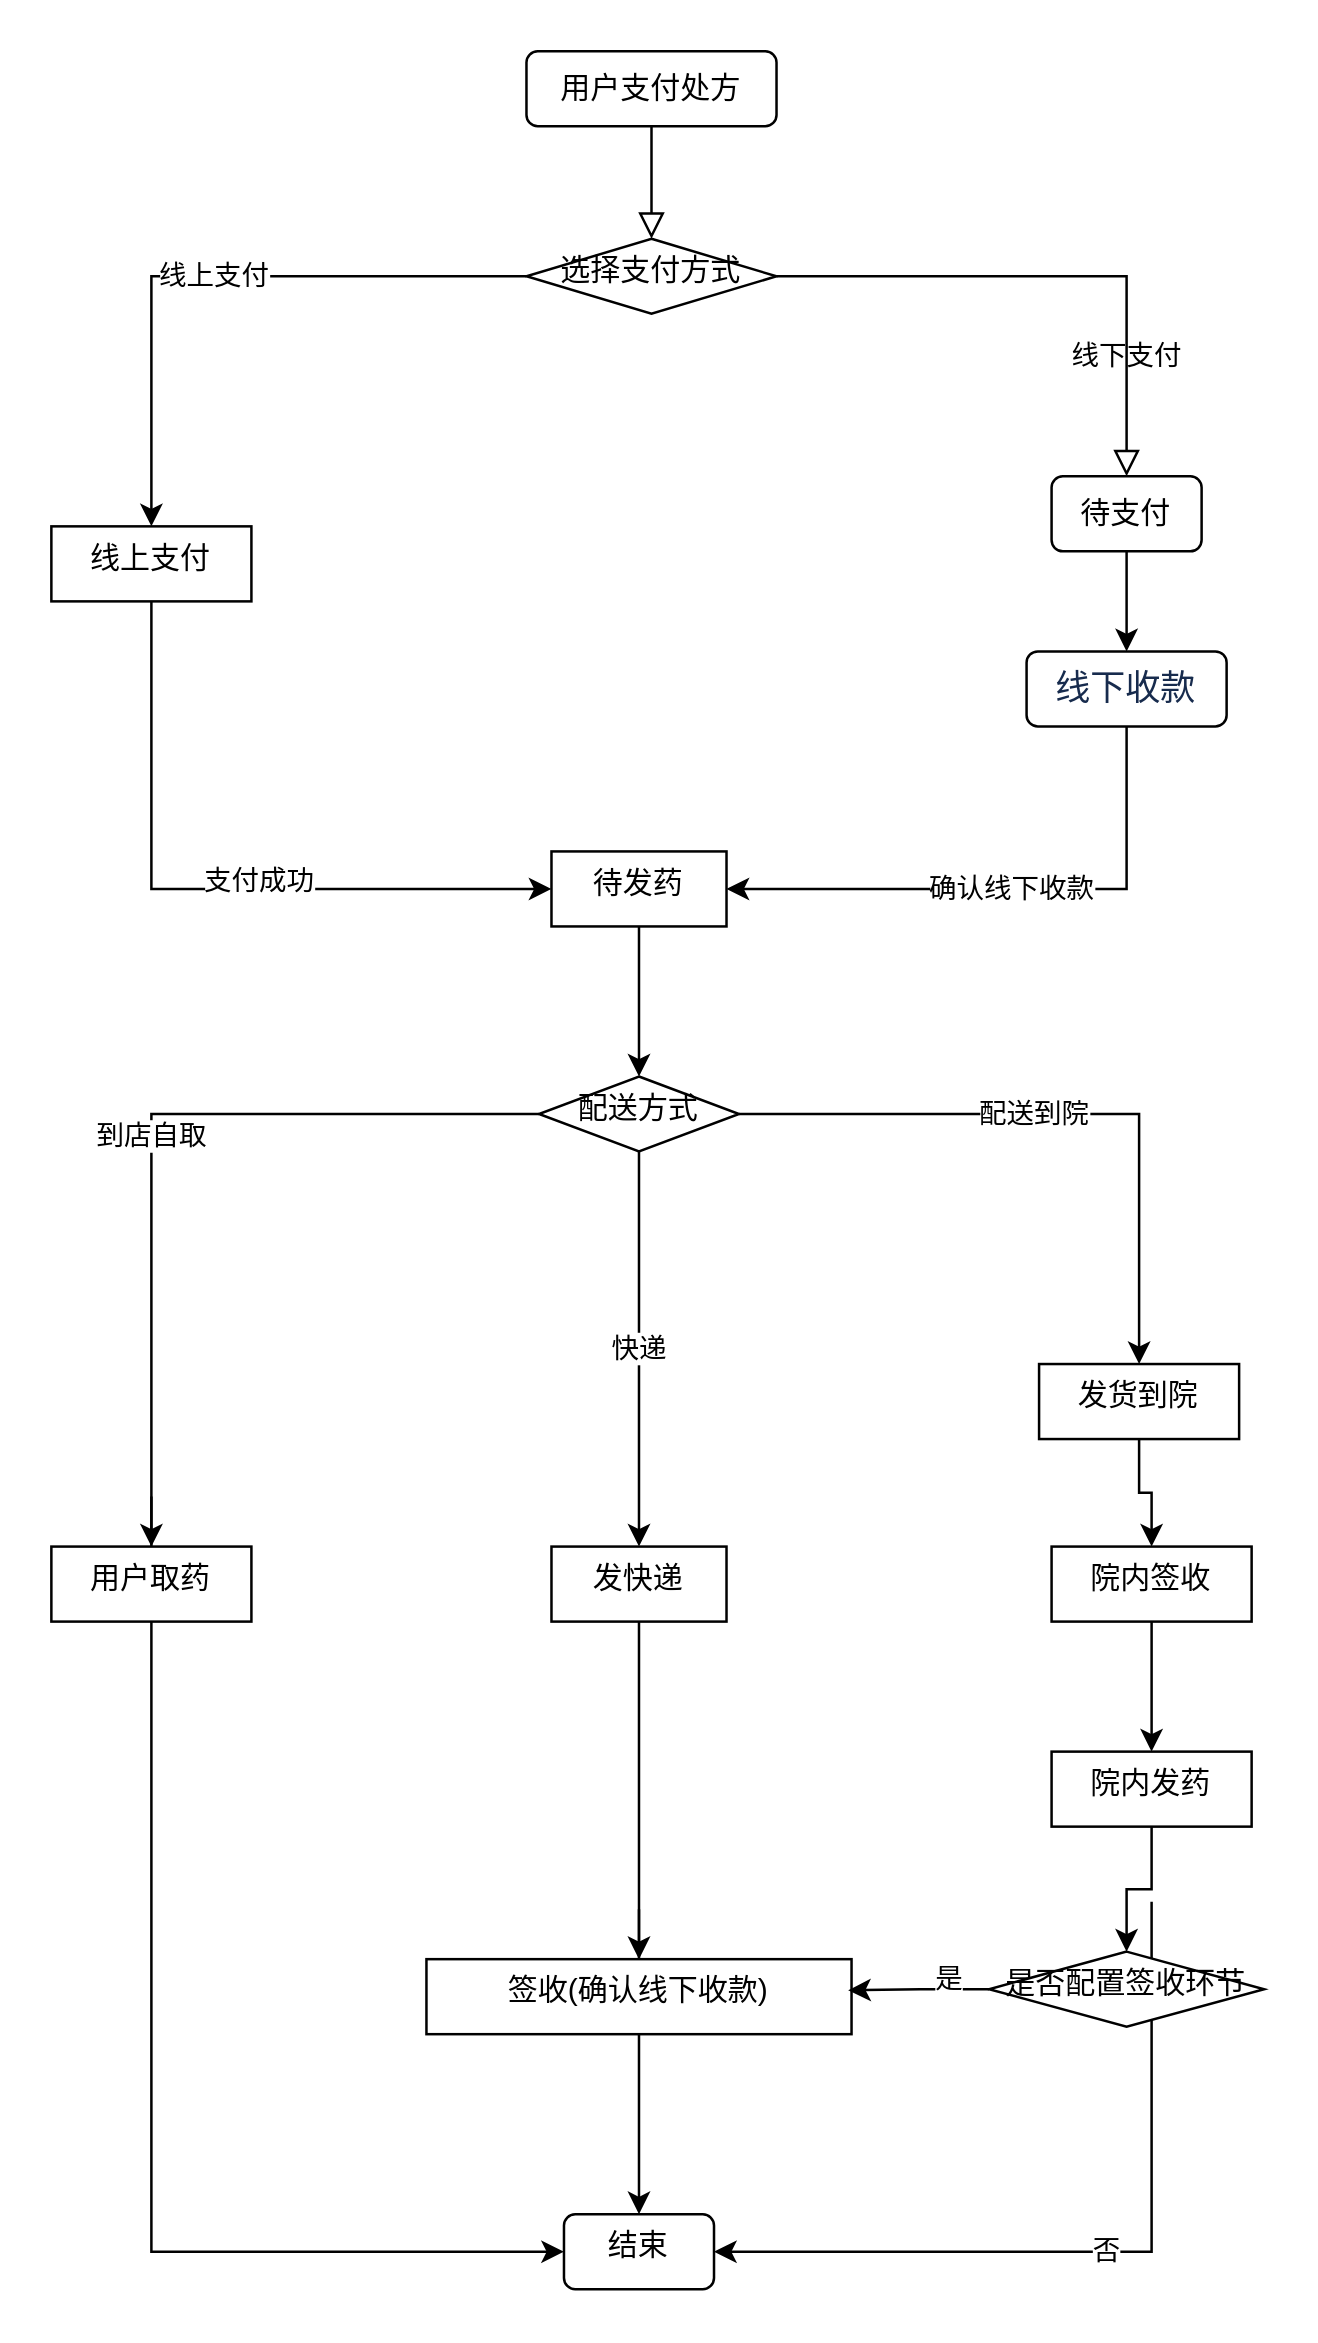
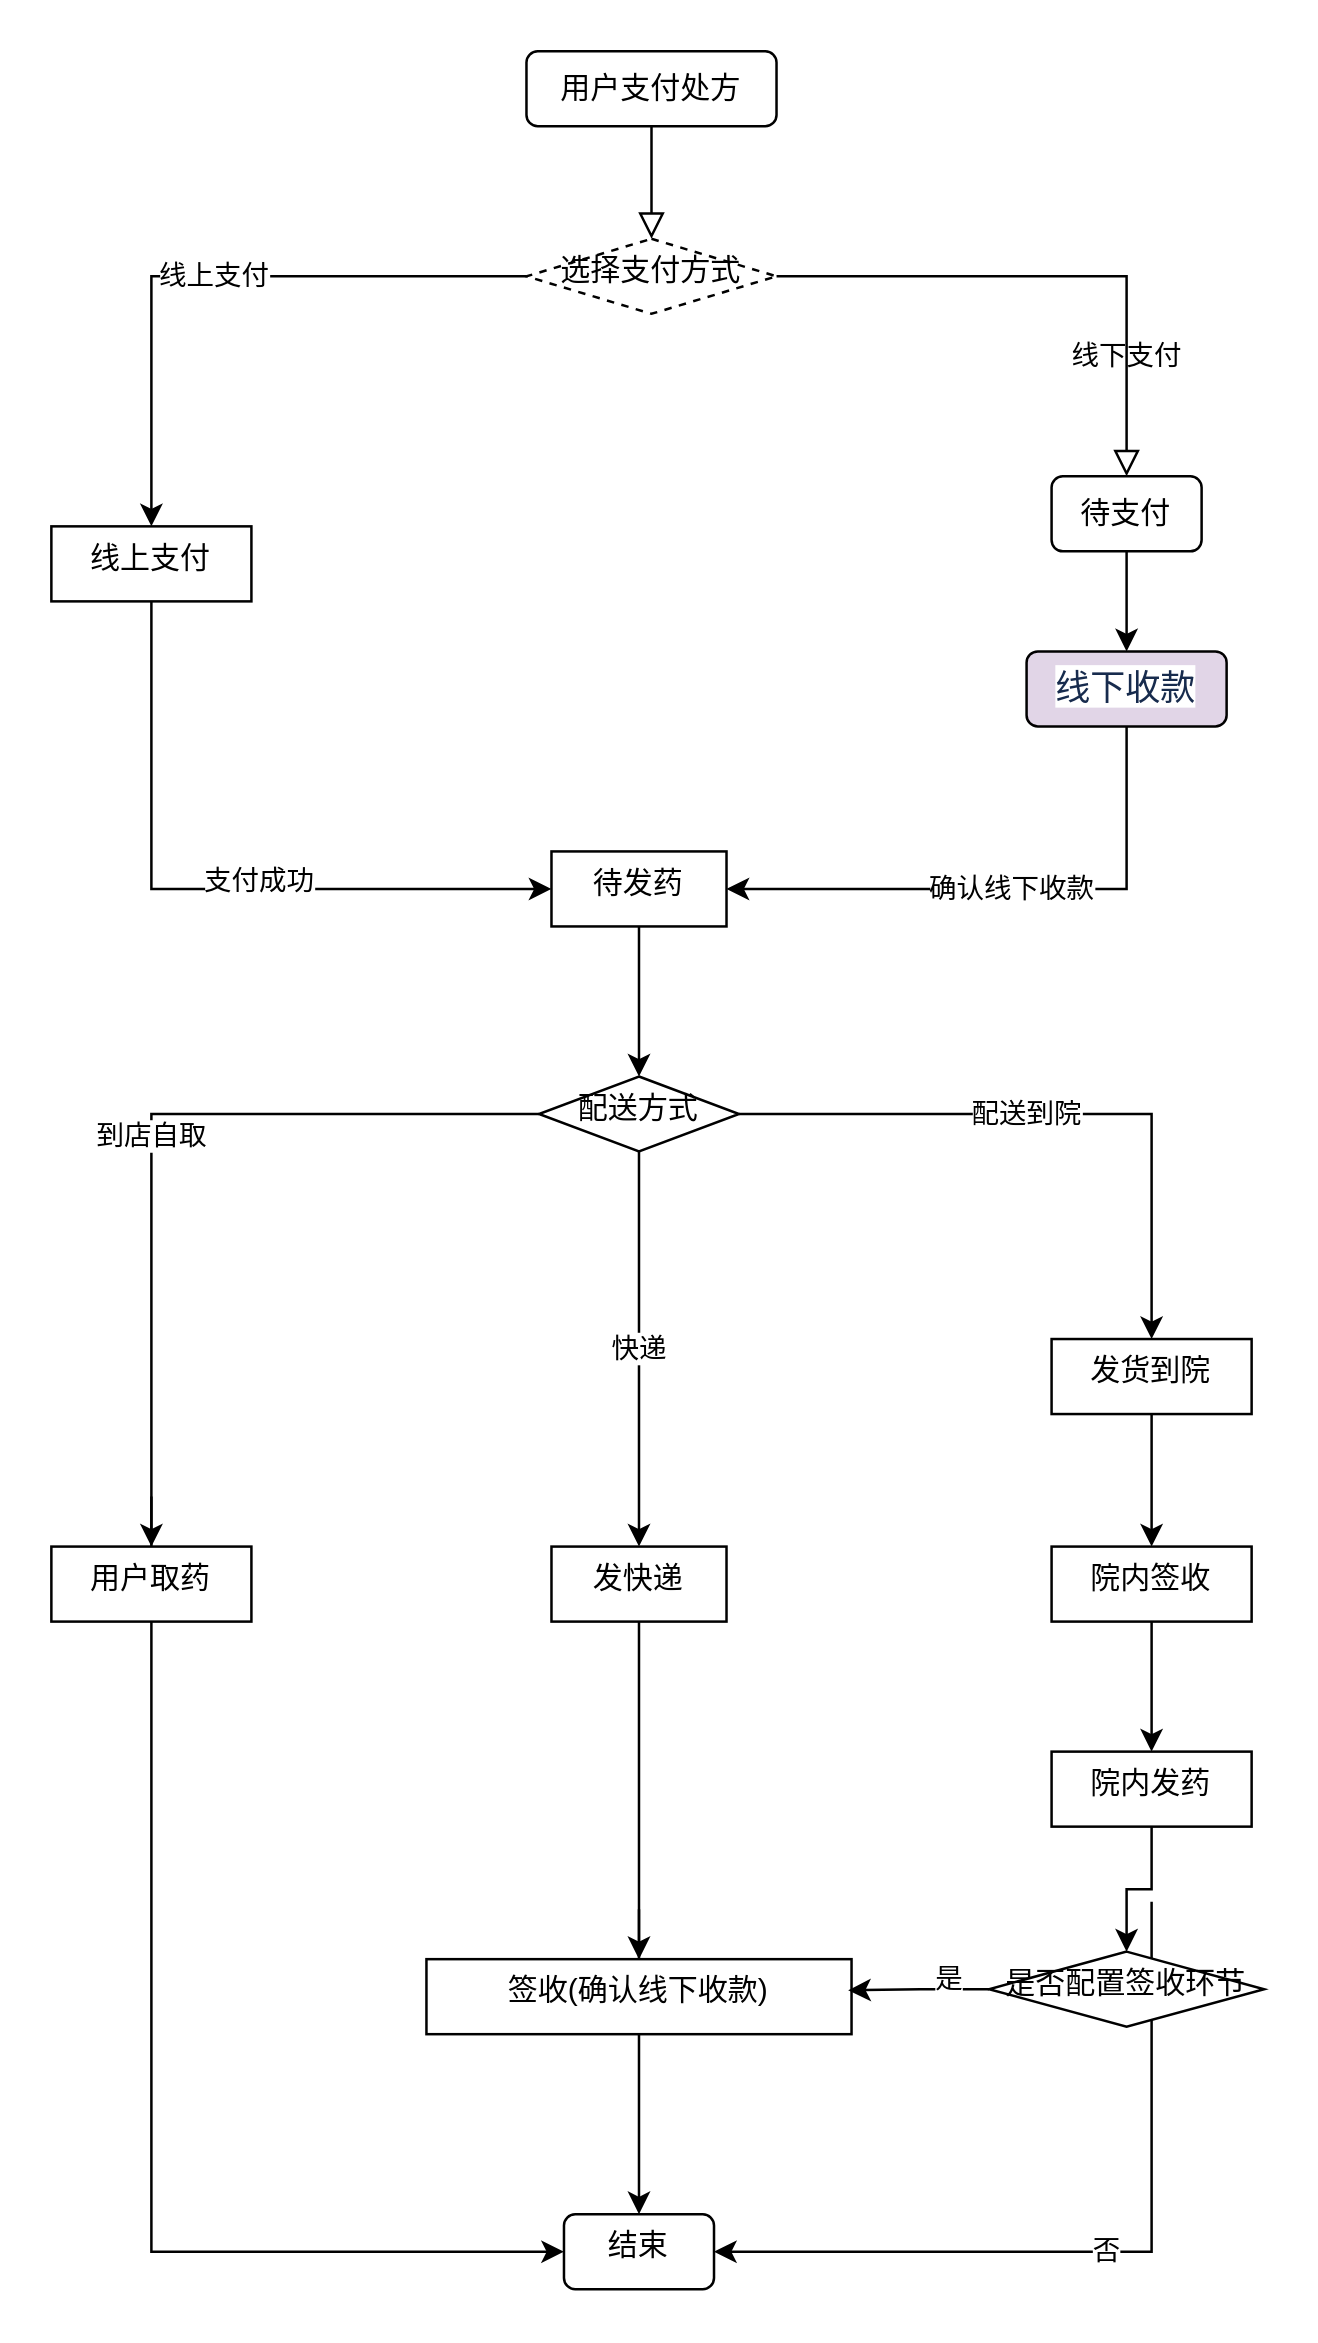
(651, 276) -> (651, 276)
(1126, 689) -> (1126, 689)
(1139, 1401) -> (1151, 1376)
